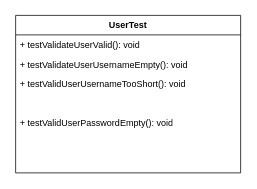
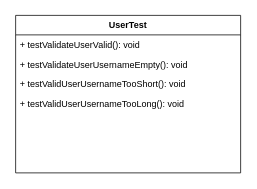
none -> (128, 103)
(128, 123) -> none
